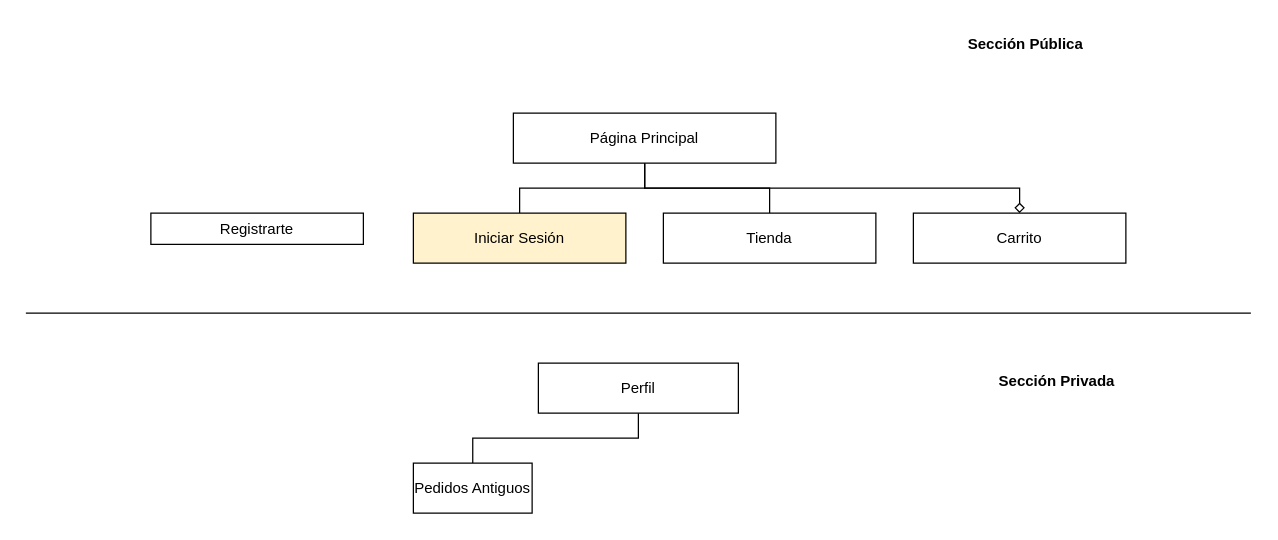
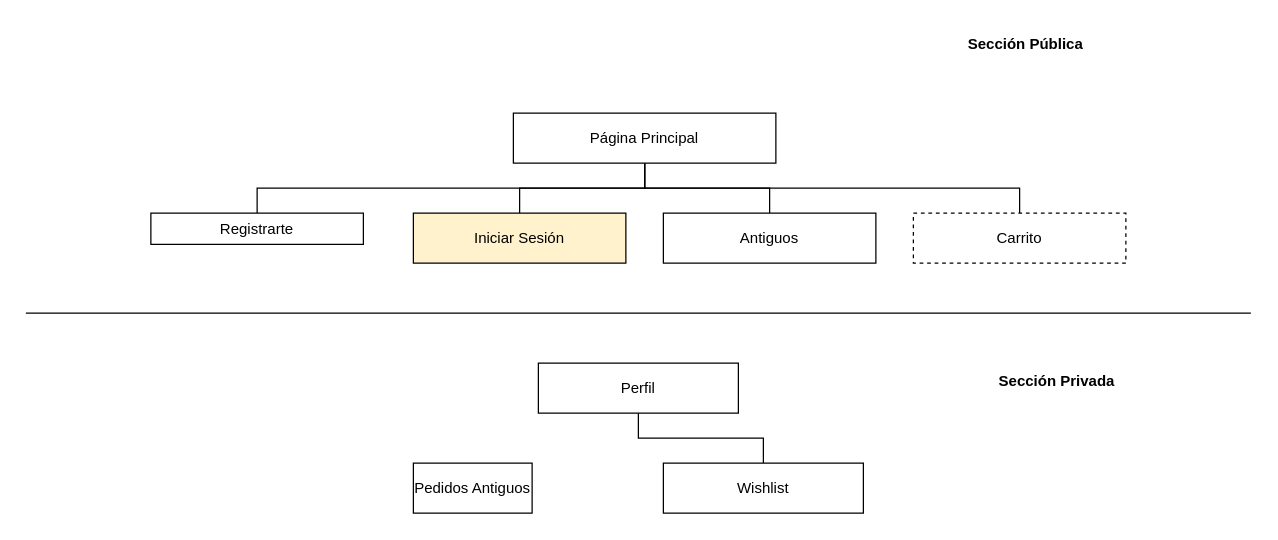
none -> (375, 188)
(1019, 202) -> (1019, 207)
(769, 238) -> (769, 238)
(1019, 238) -> (1019, 238)
(542, 438) -> none
none -> (714, 438)
none -> (763, 488)
